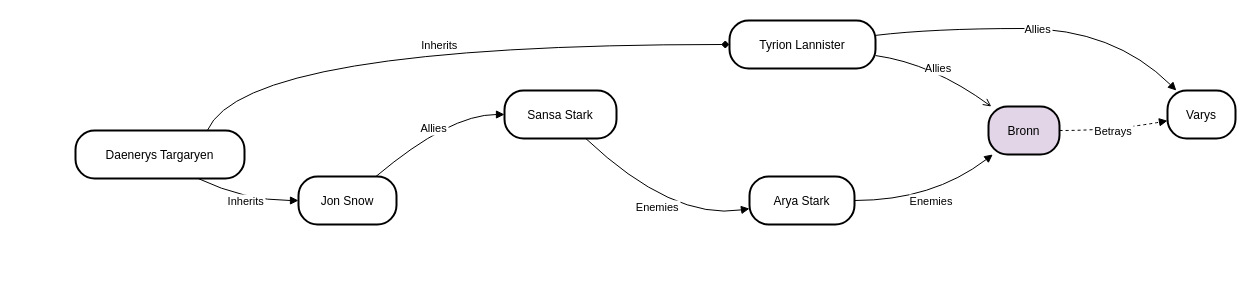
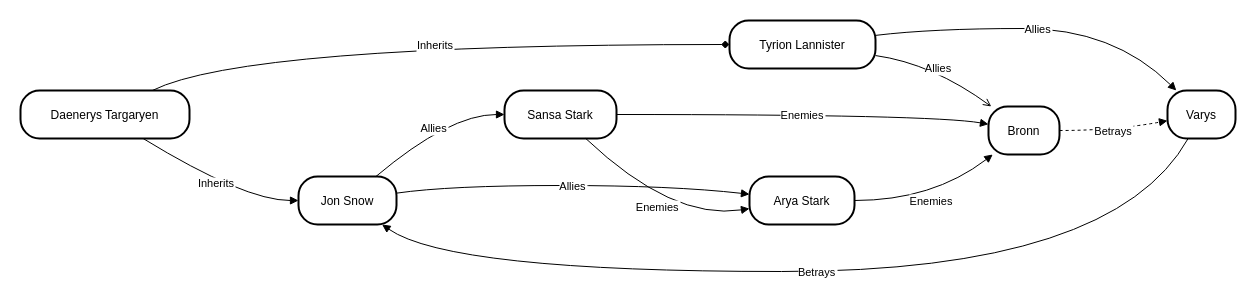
none -> (798, 115)
(1024, 131) -> (1024, 131)
(160, 155) -> (105, 115)
none -> (569, 186)
none -> (806, 271)
